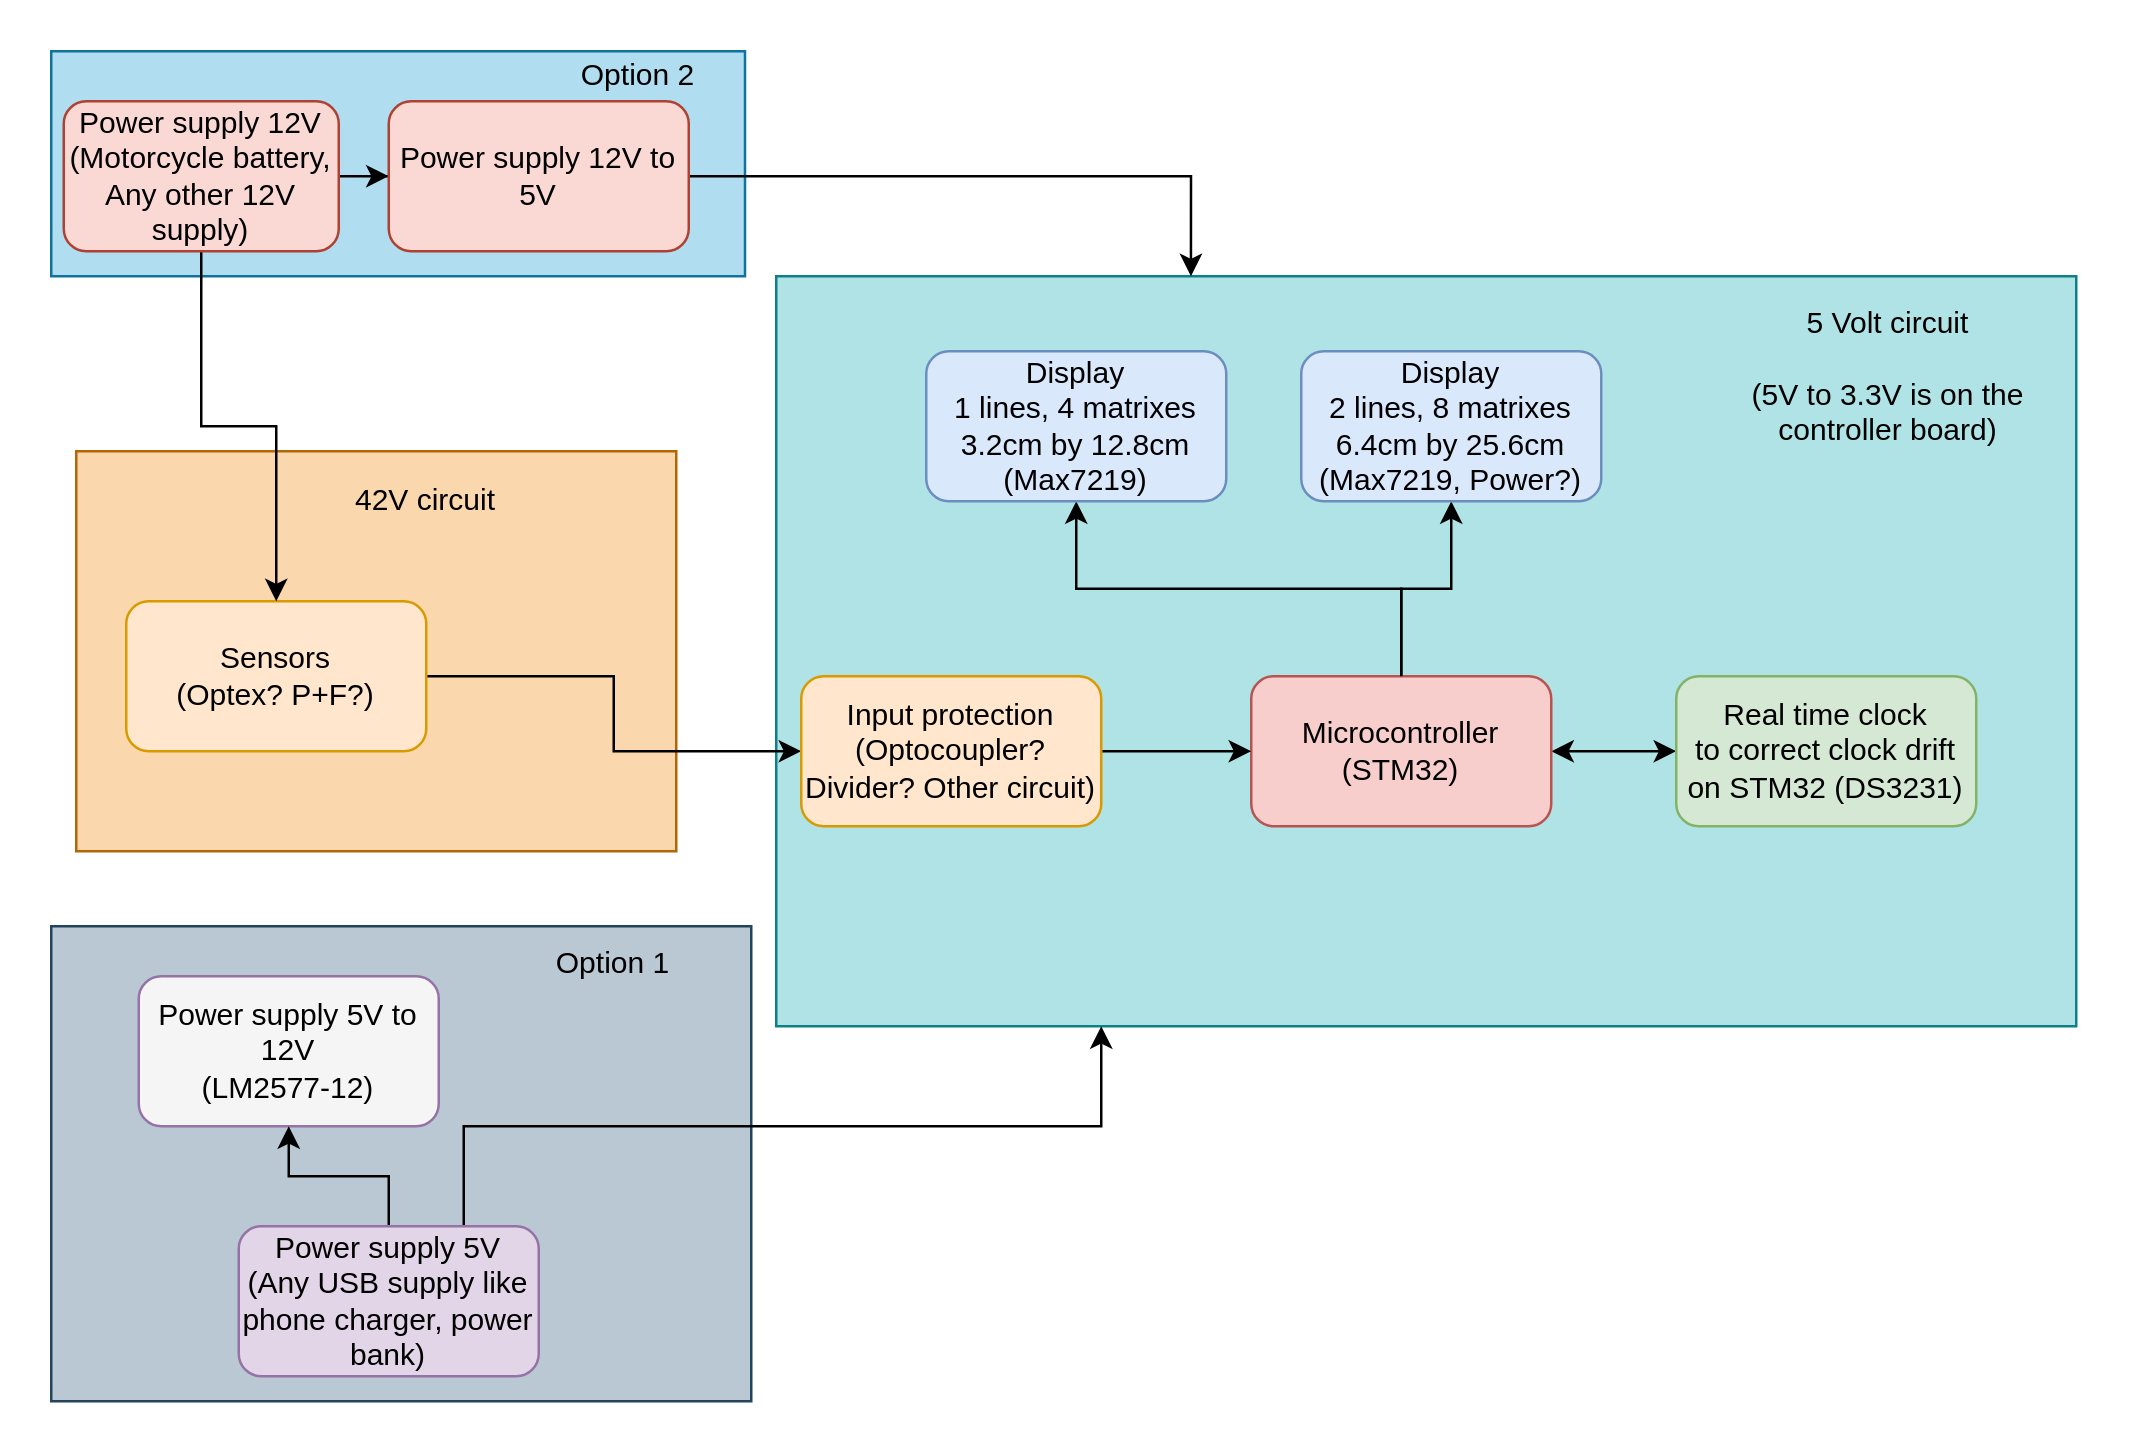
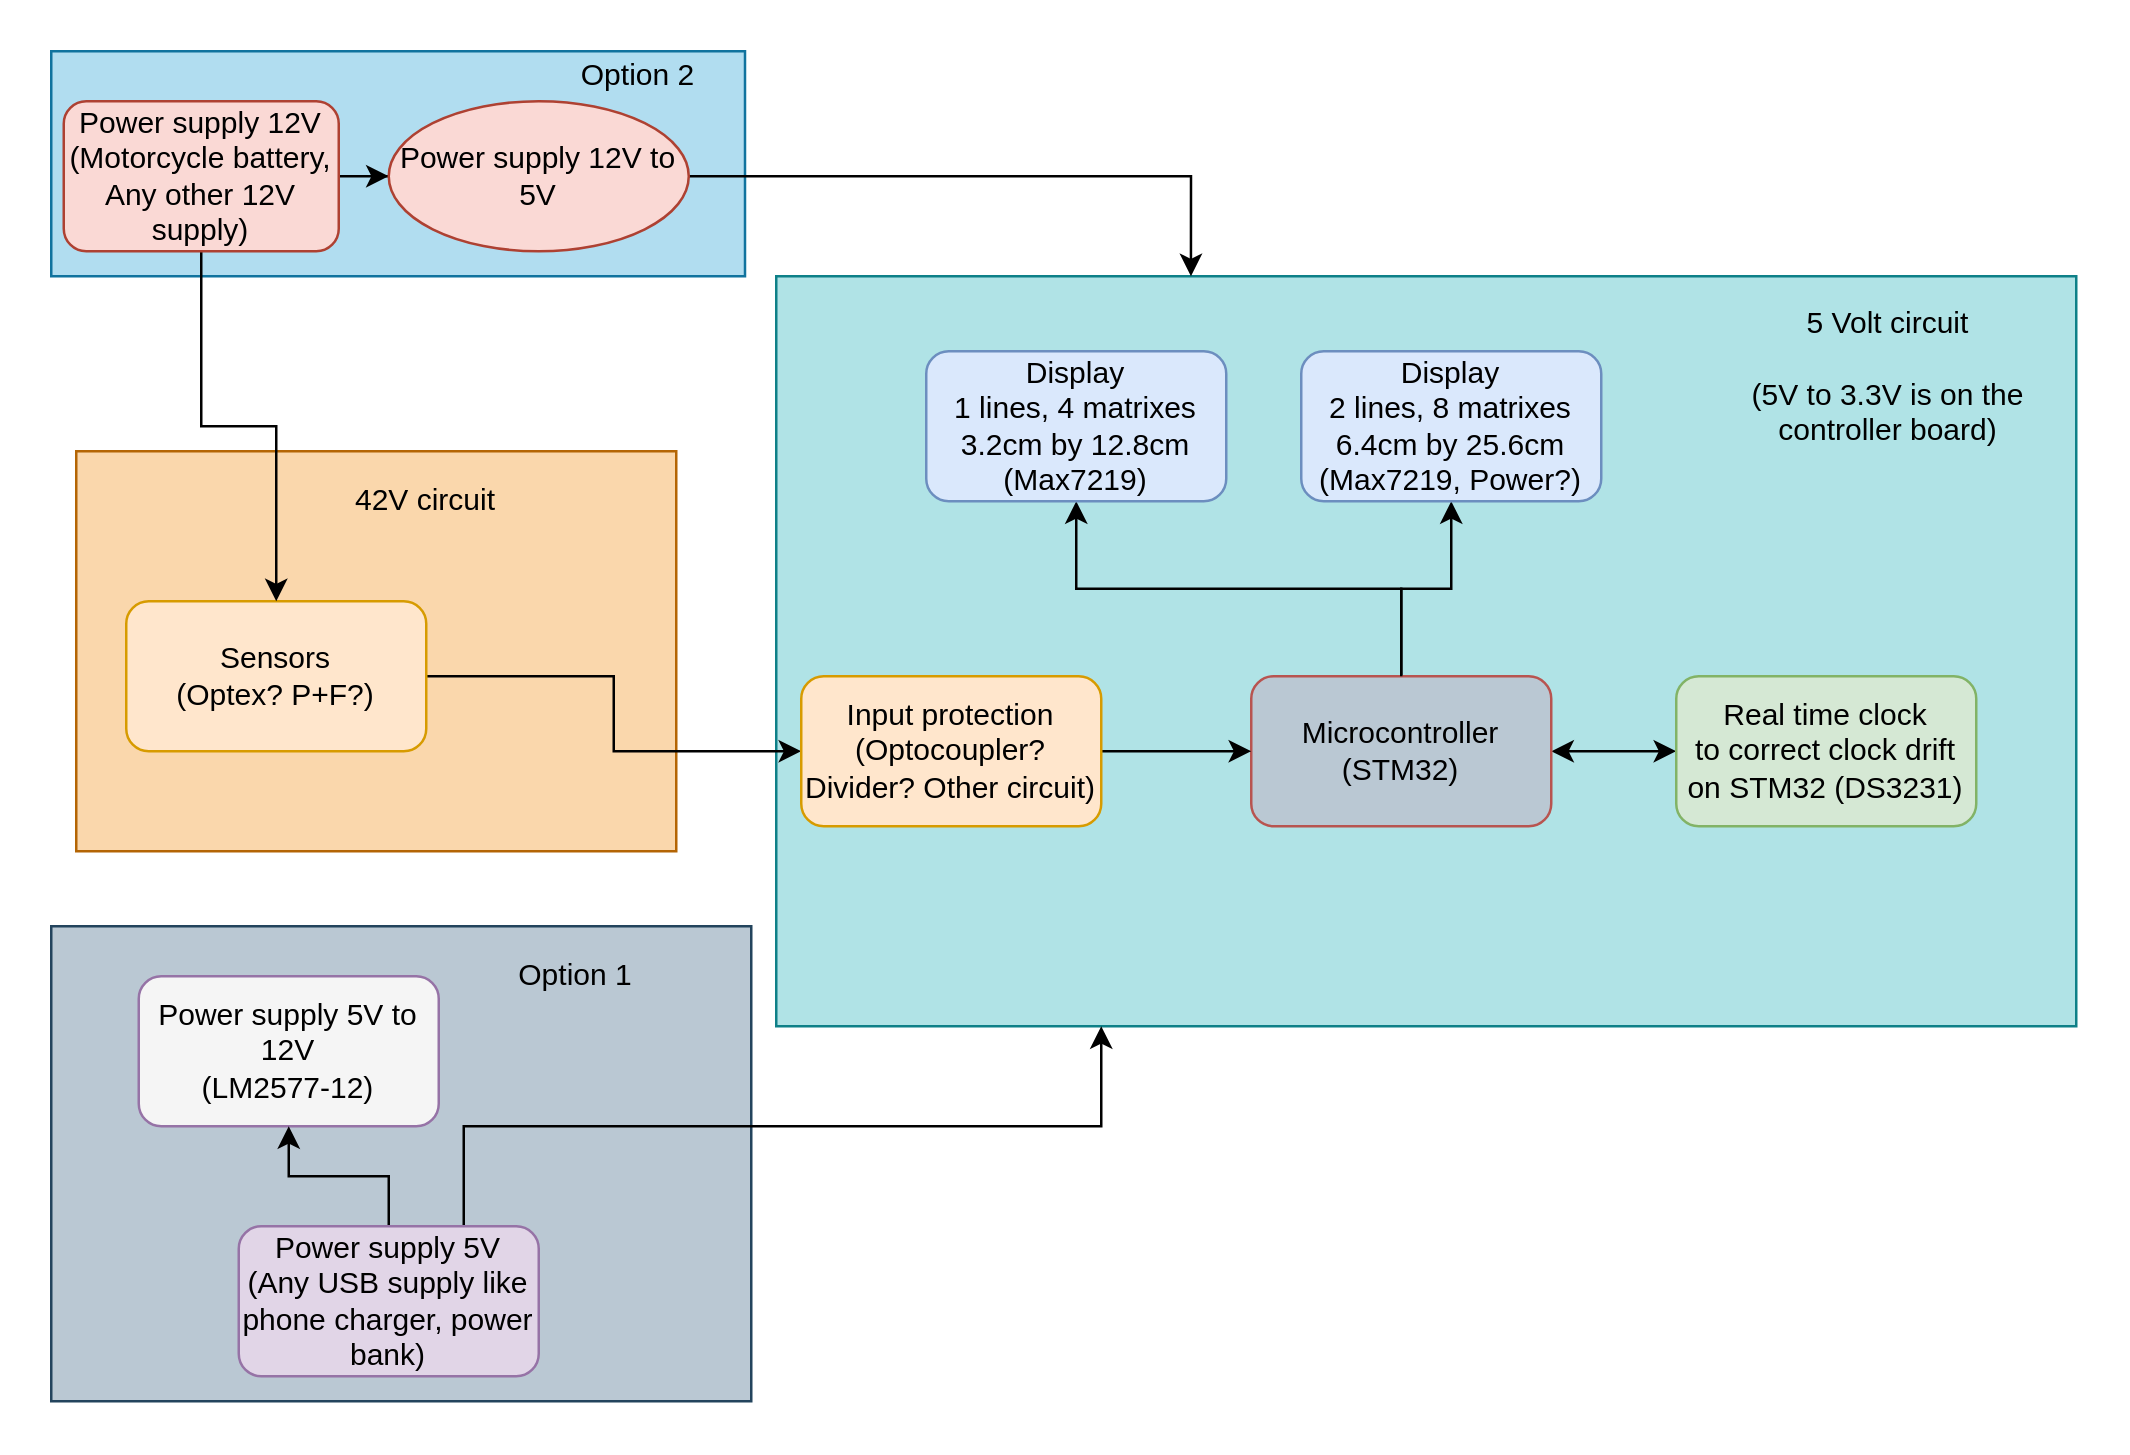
(539, 176) -> (539, 176)
(1401, 751) -> (1401, 751)
(614, 964) -> (576, 976)
